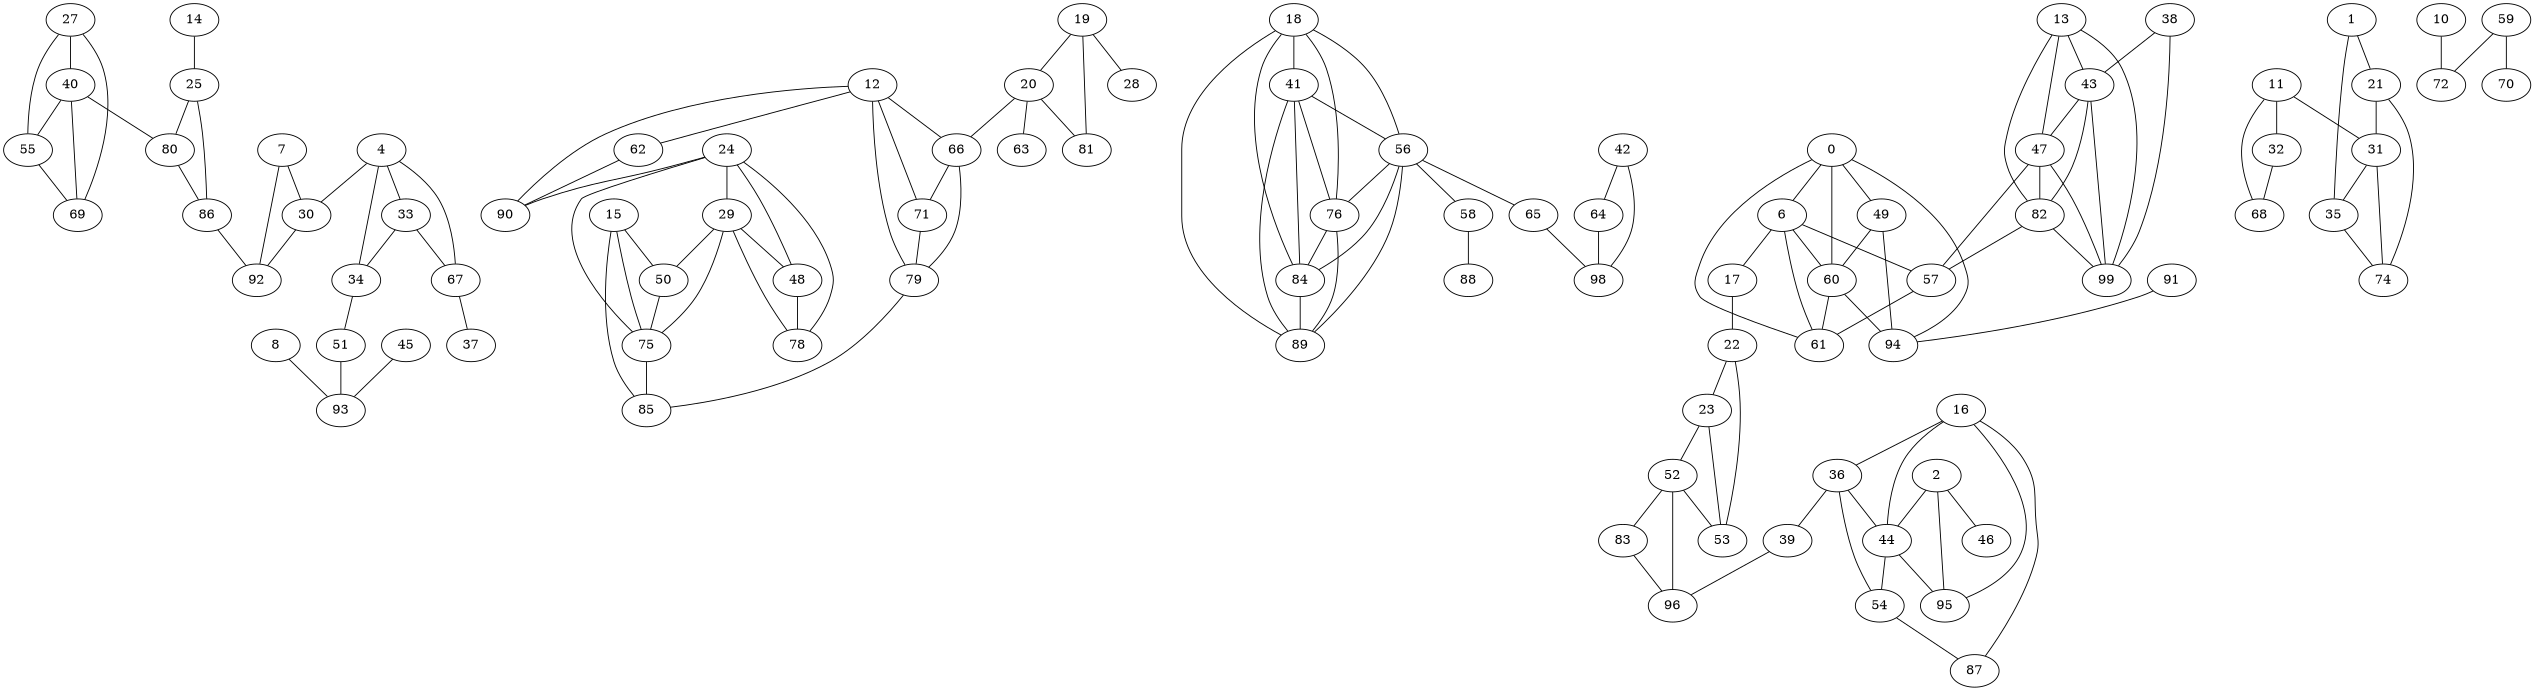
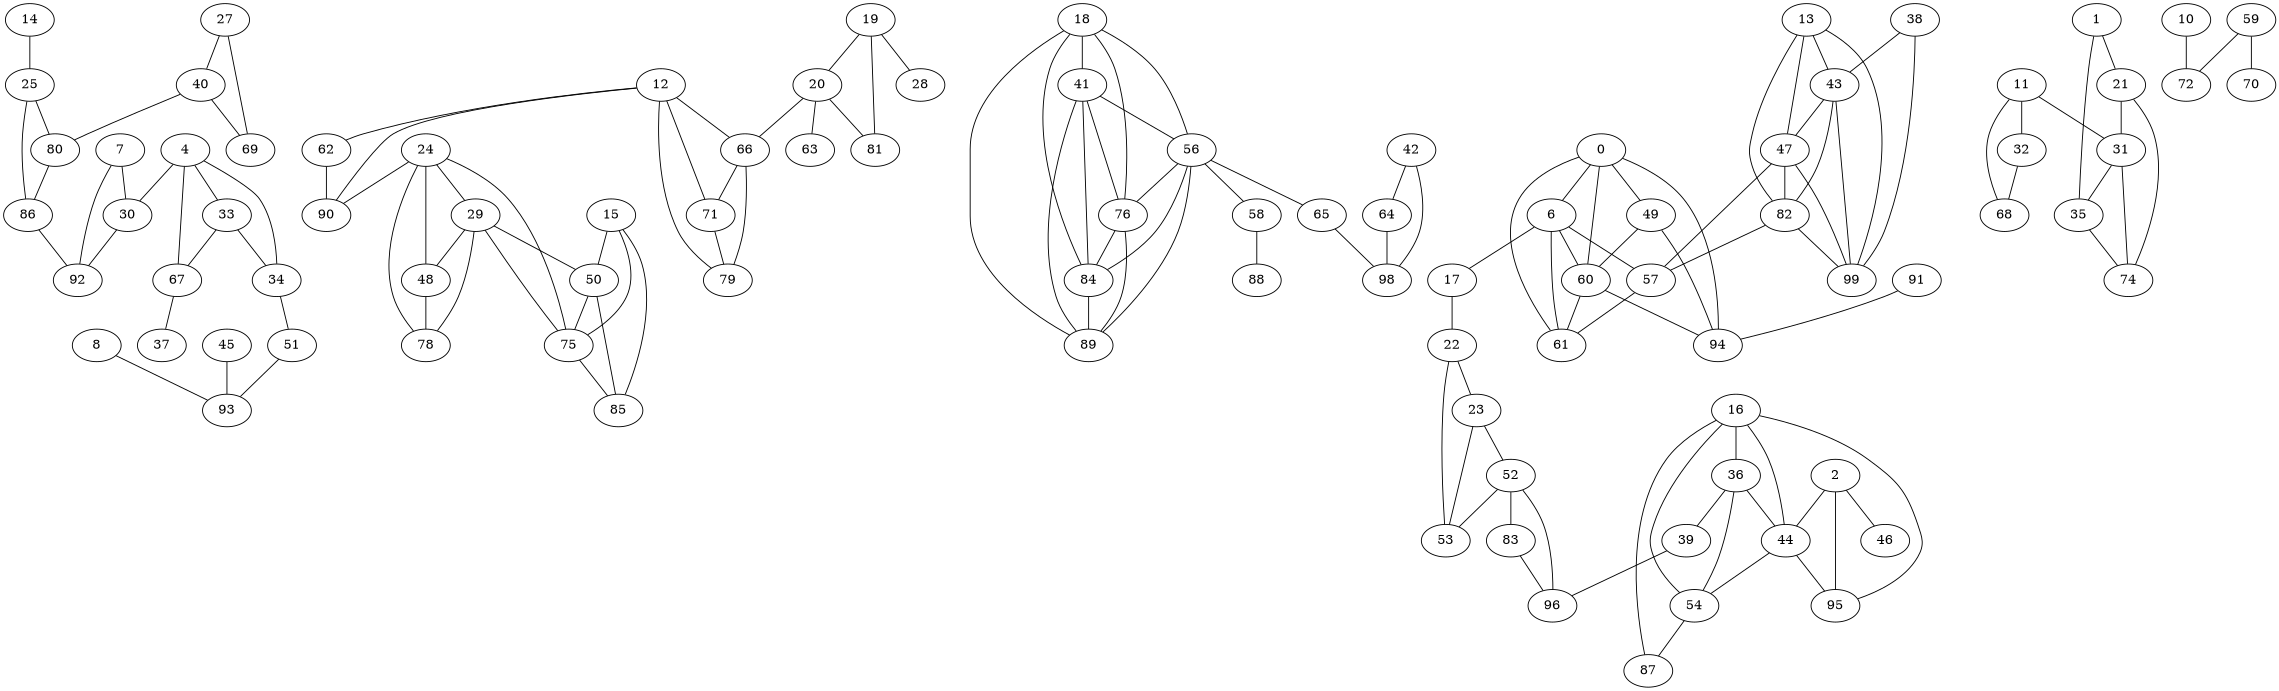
(28, 150) -> none
(800, 376) -> (606, 345)
none -> (1662, 504)
